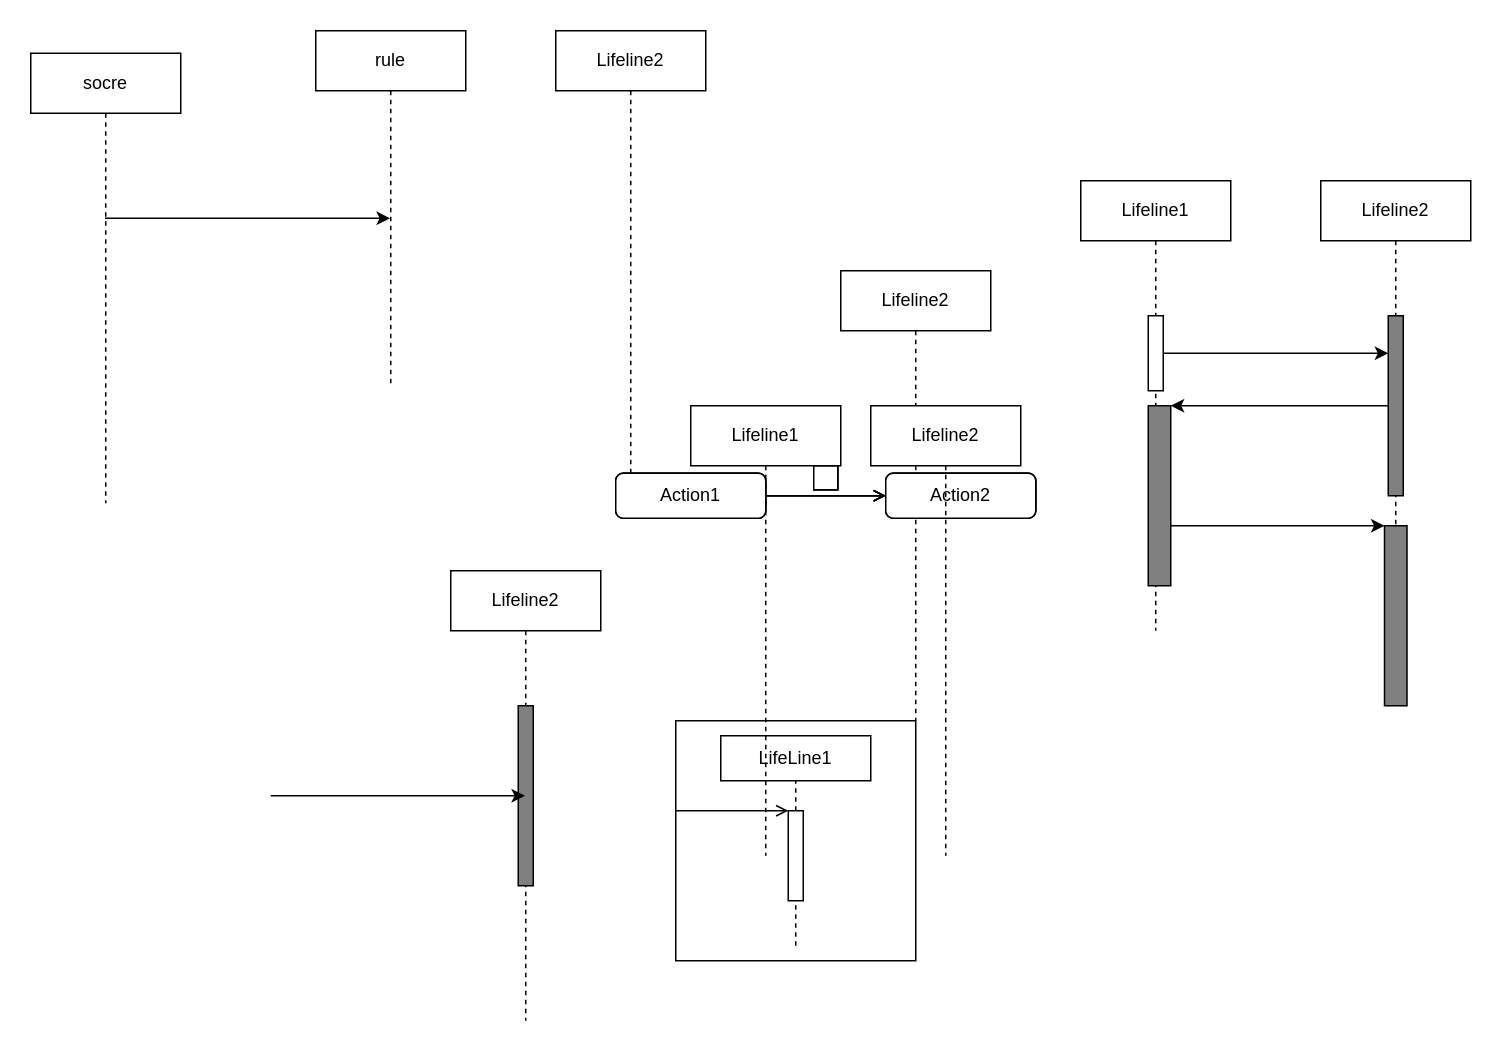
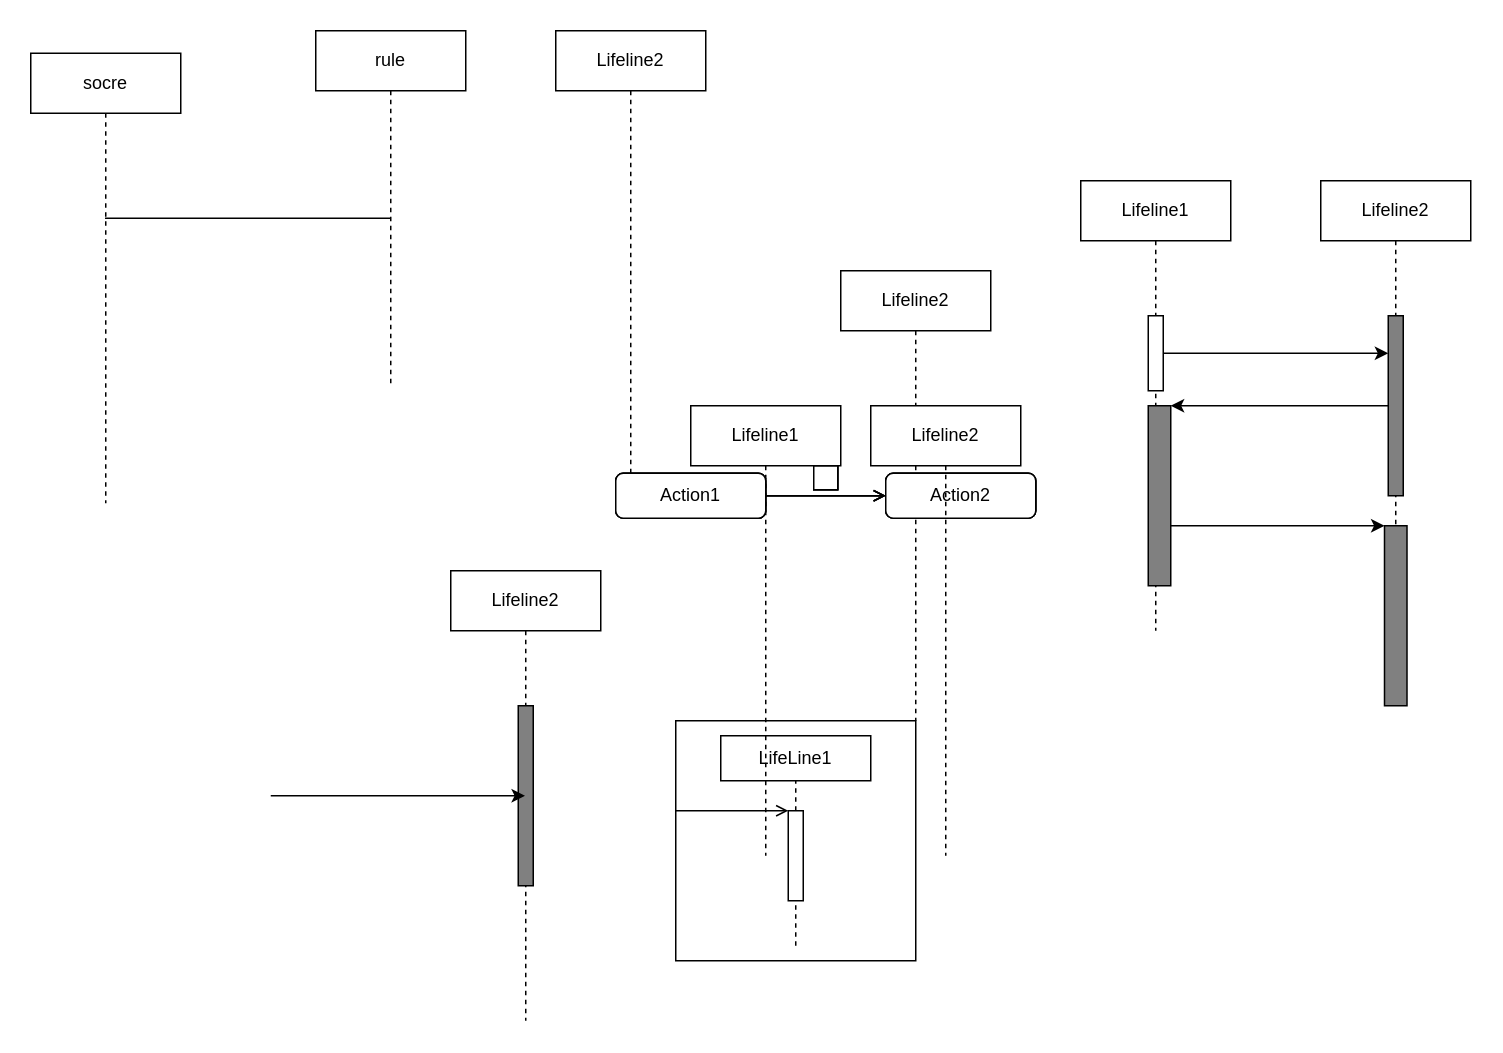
(378, 218) -> (382, 218)
